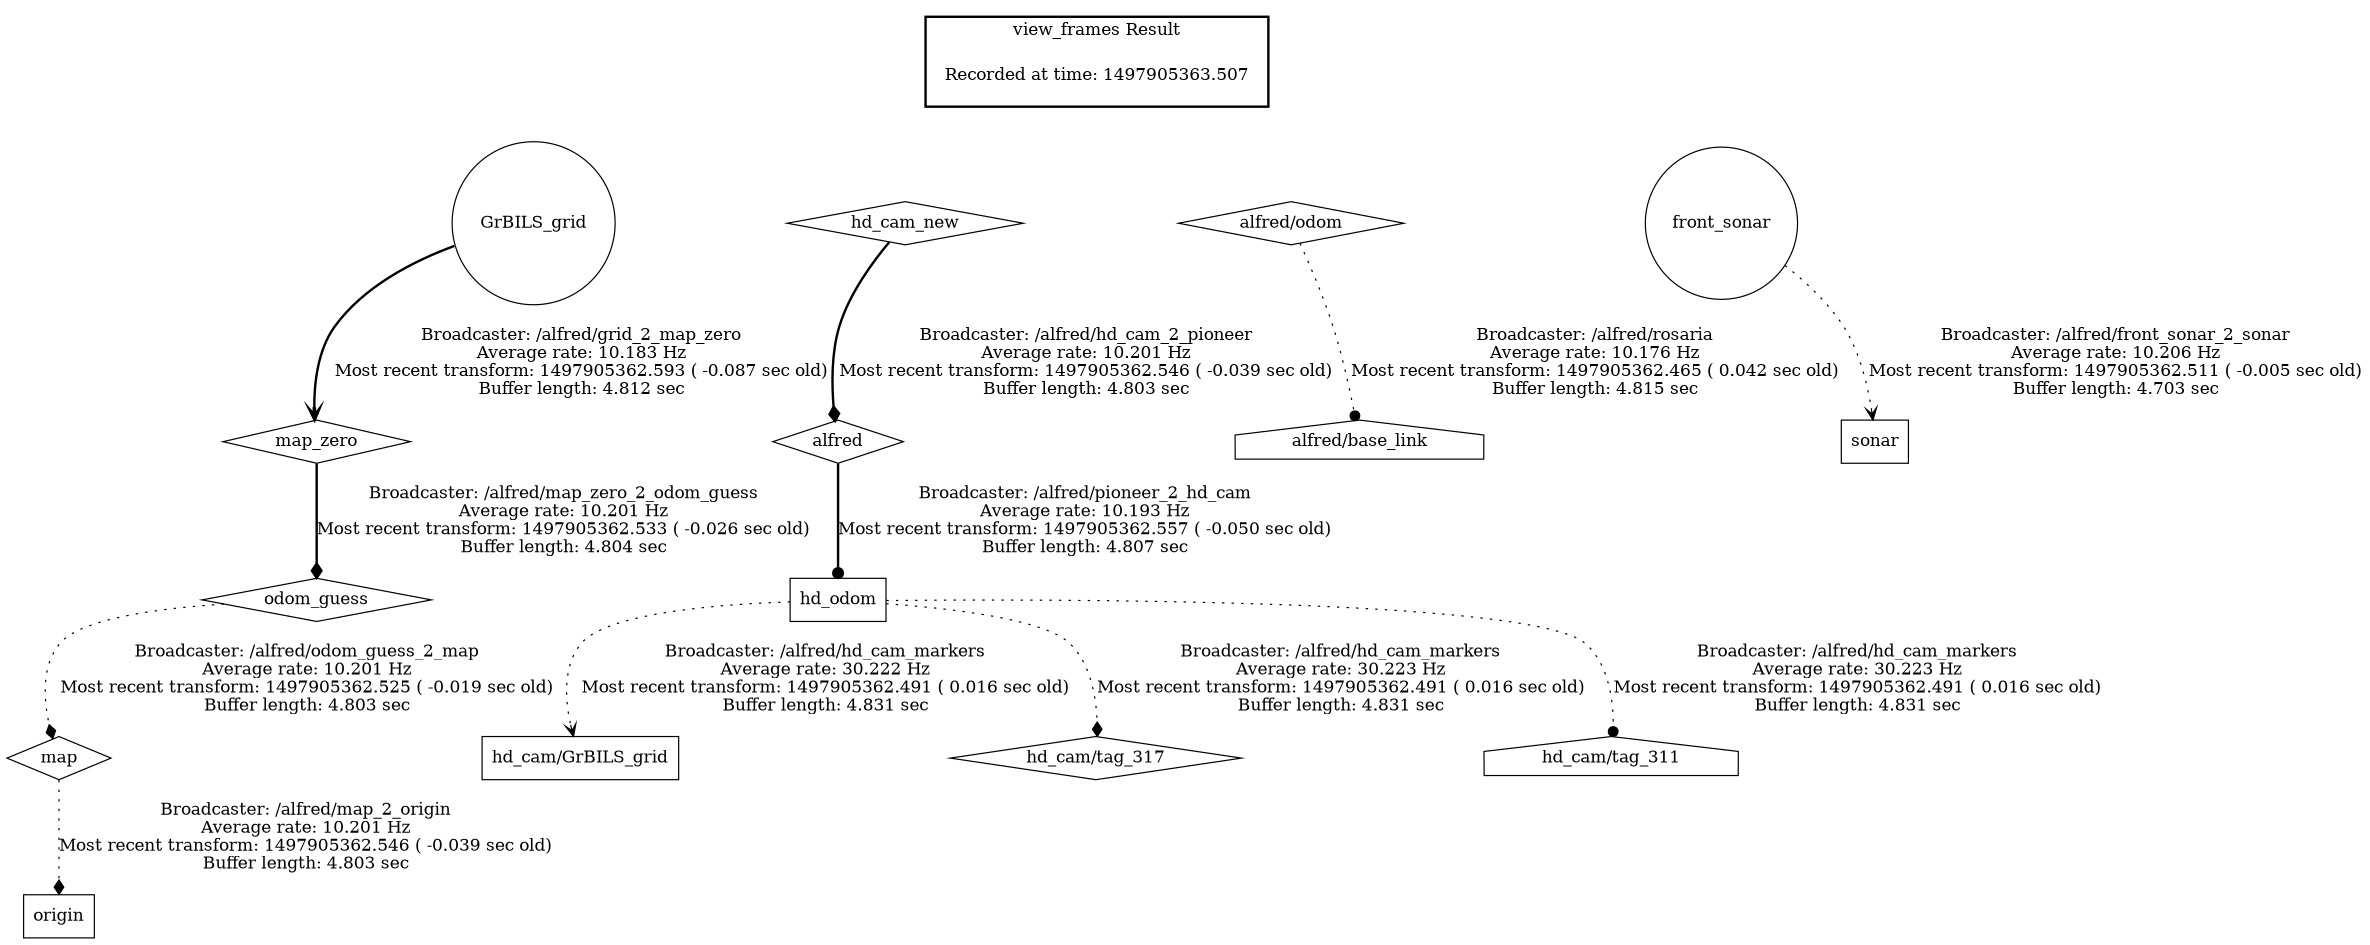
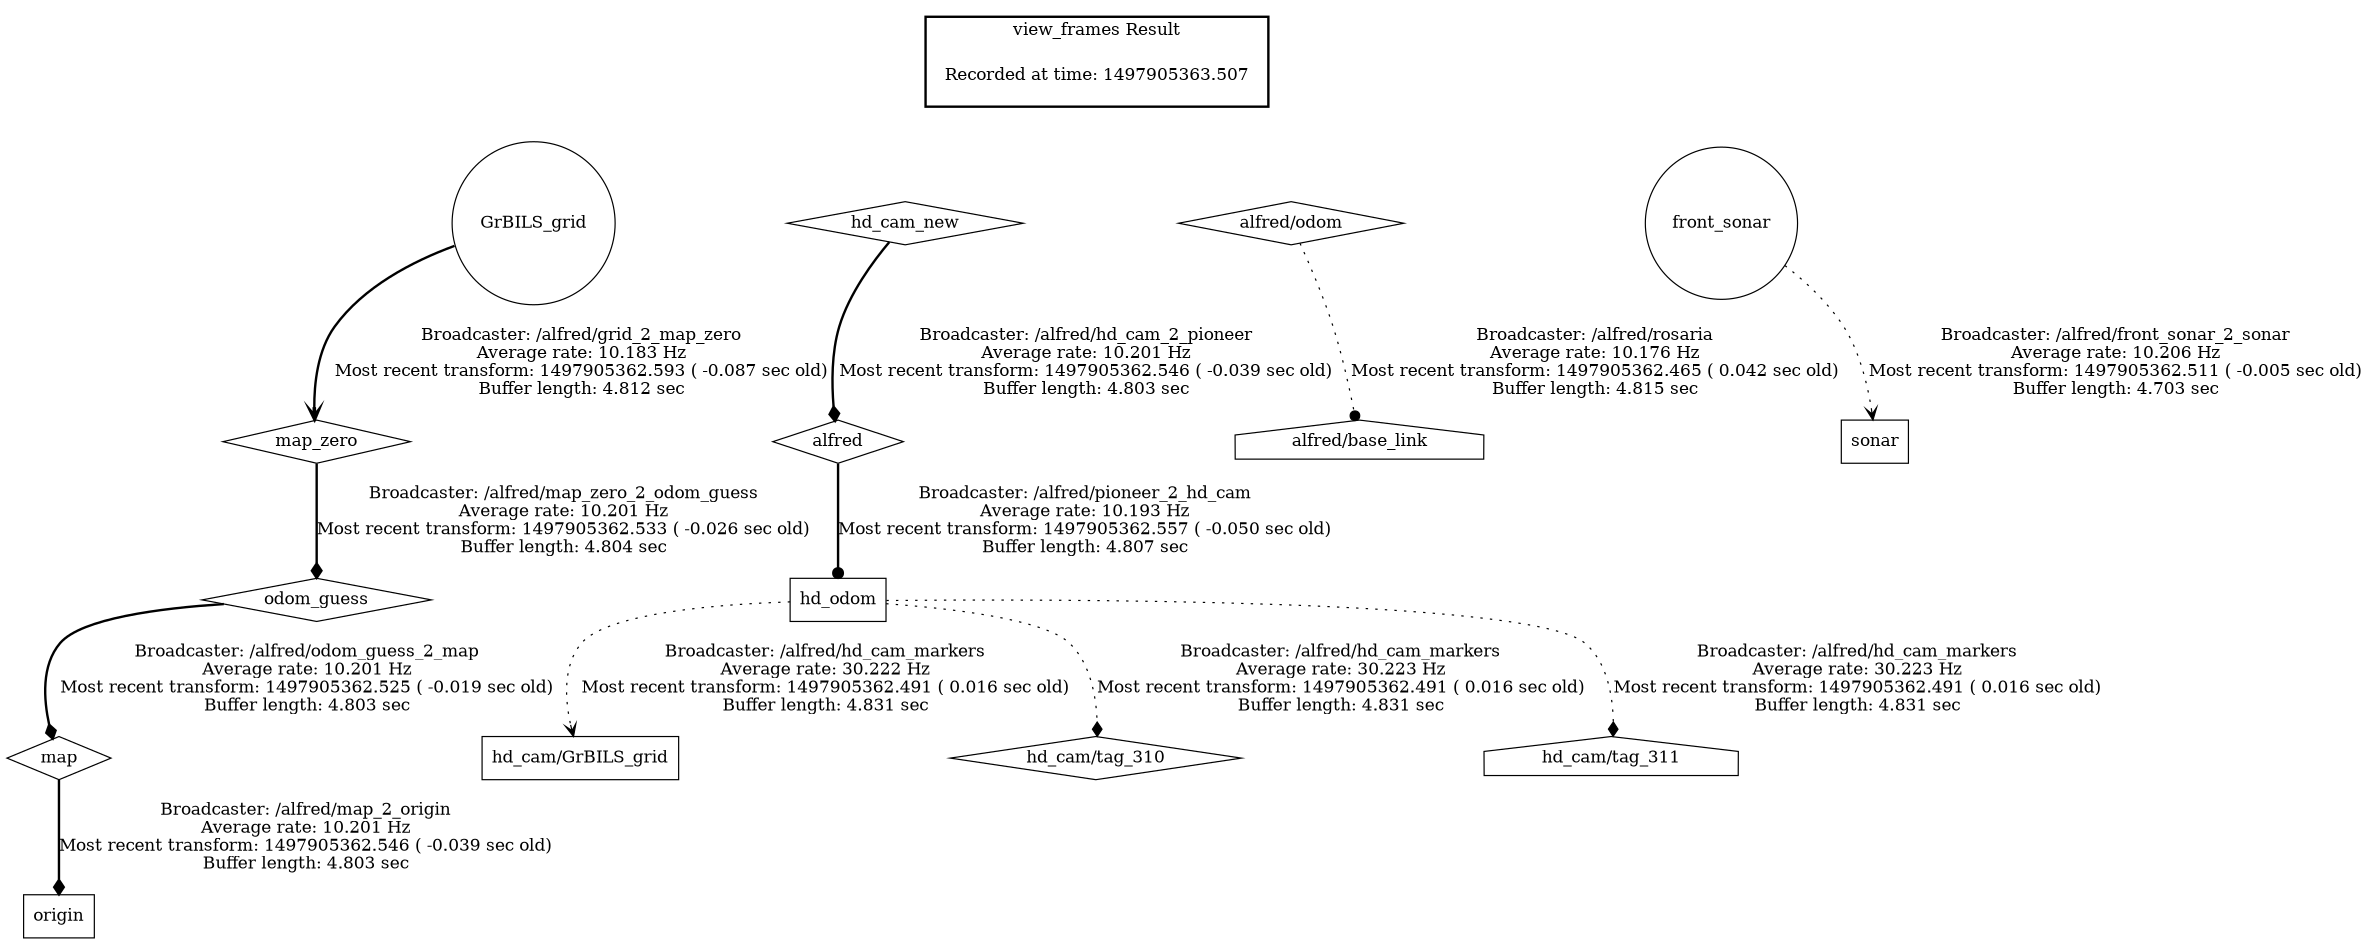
(1281, 605) -> (1281, 605)
(98, 623) -> (98, 623)
(1096, 758) -> (1096, 758)
(59, 830) -> (59, 830)
